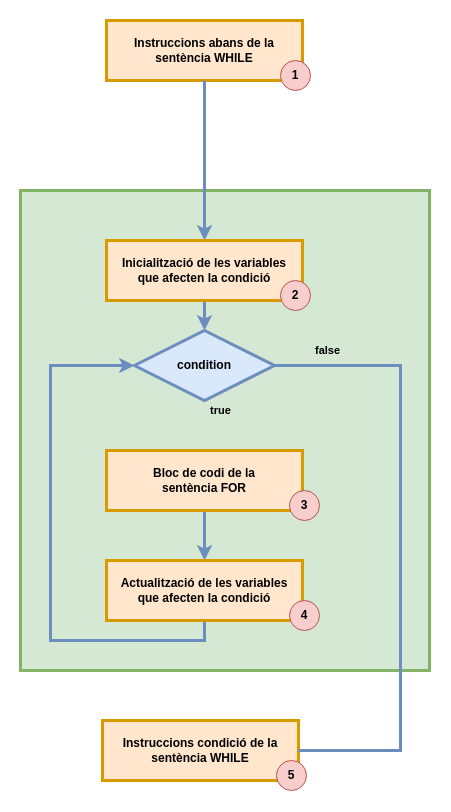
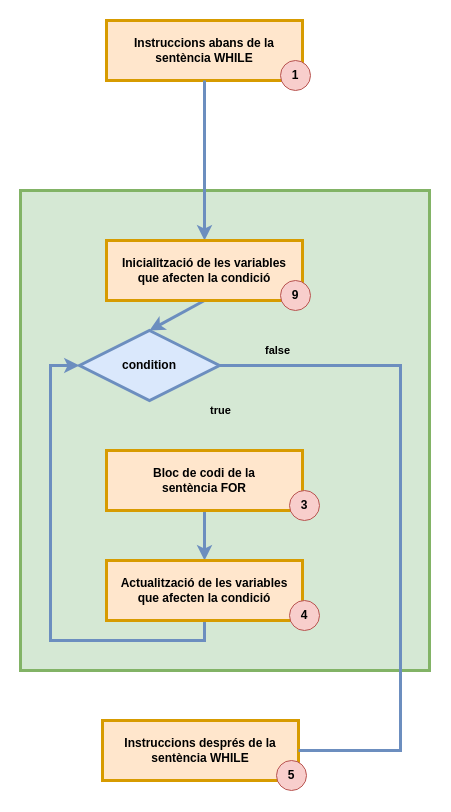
(296, 296) -> (296, 296)
(205, 366) -> (150, 366)
(201, 751) -> (201, 751)
